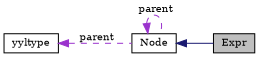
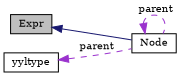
(200, 43) -> (97, 34)
